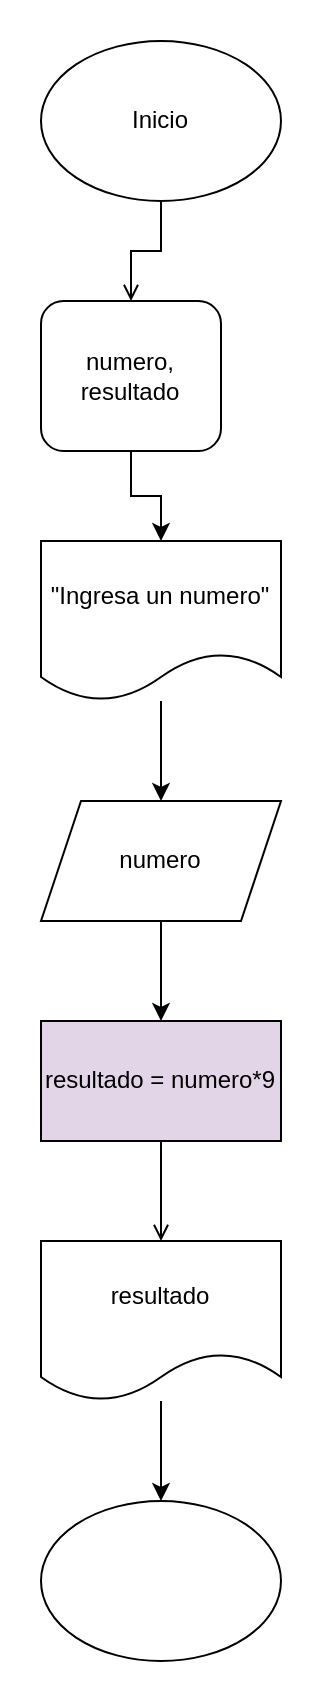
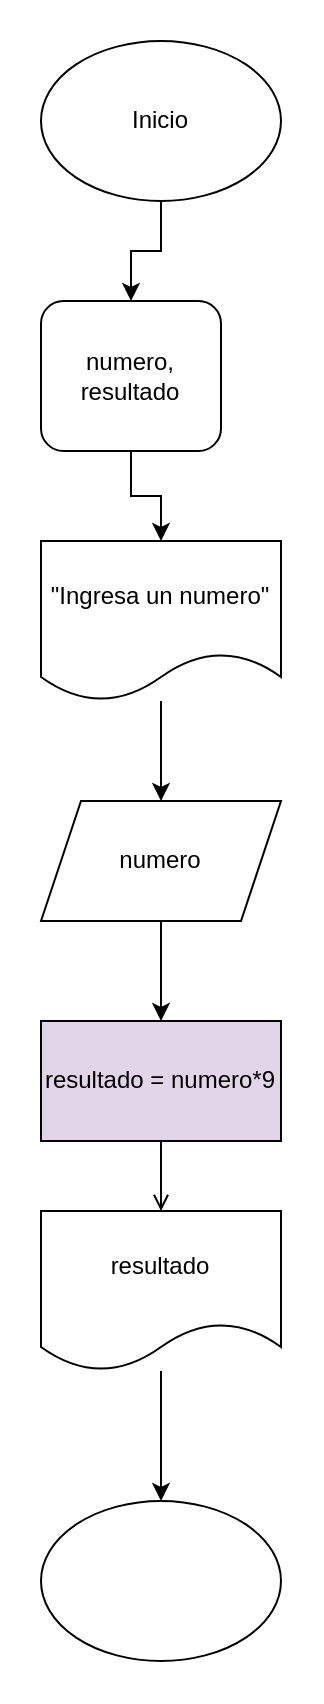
(131, 289) -> (131, 286)
(161, 1321) -> (161, 1291)
